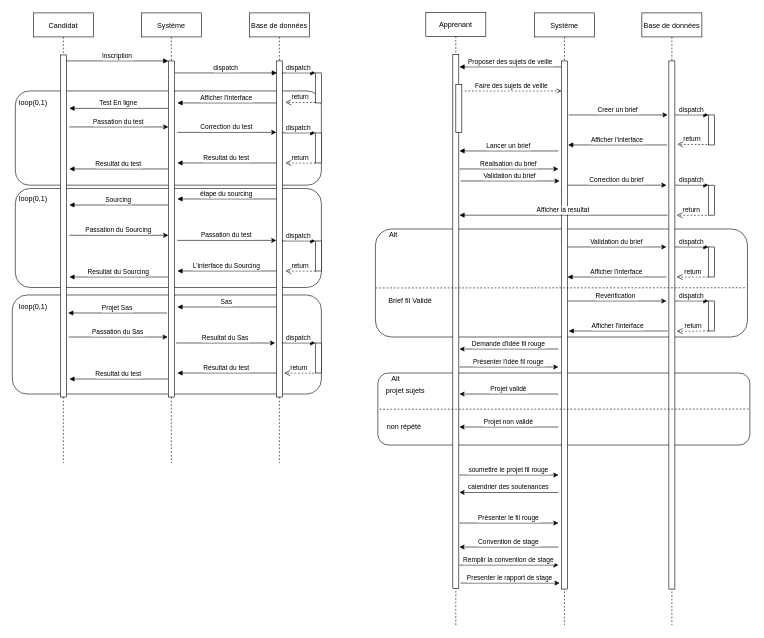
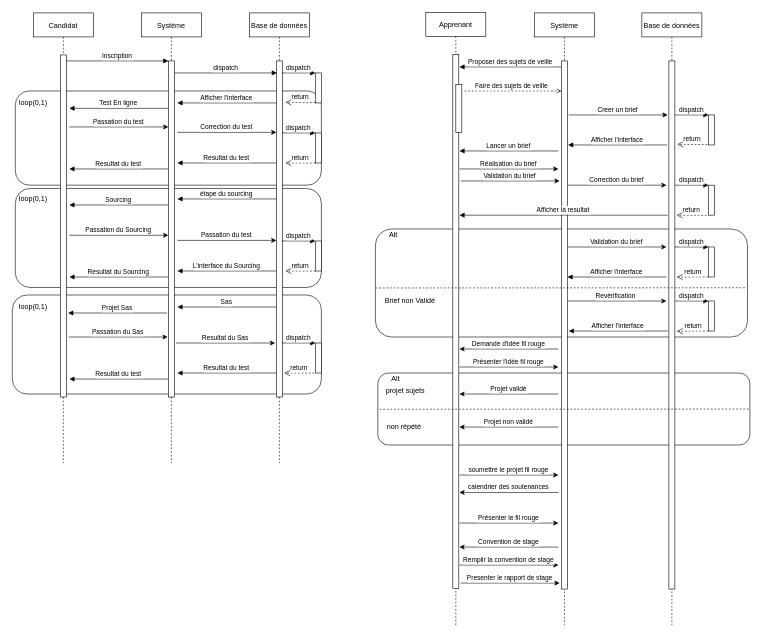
(410, 301) -> (410, 301)
